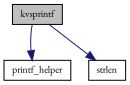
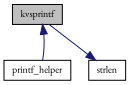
(31, 37) -> (44, 47)
